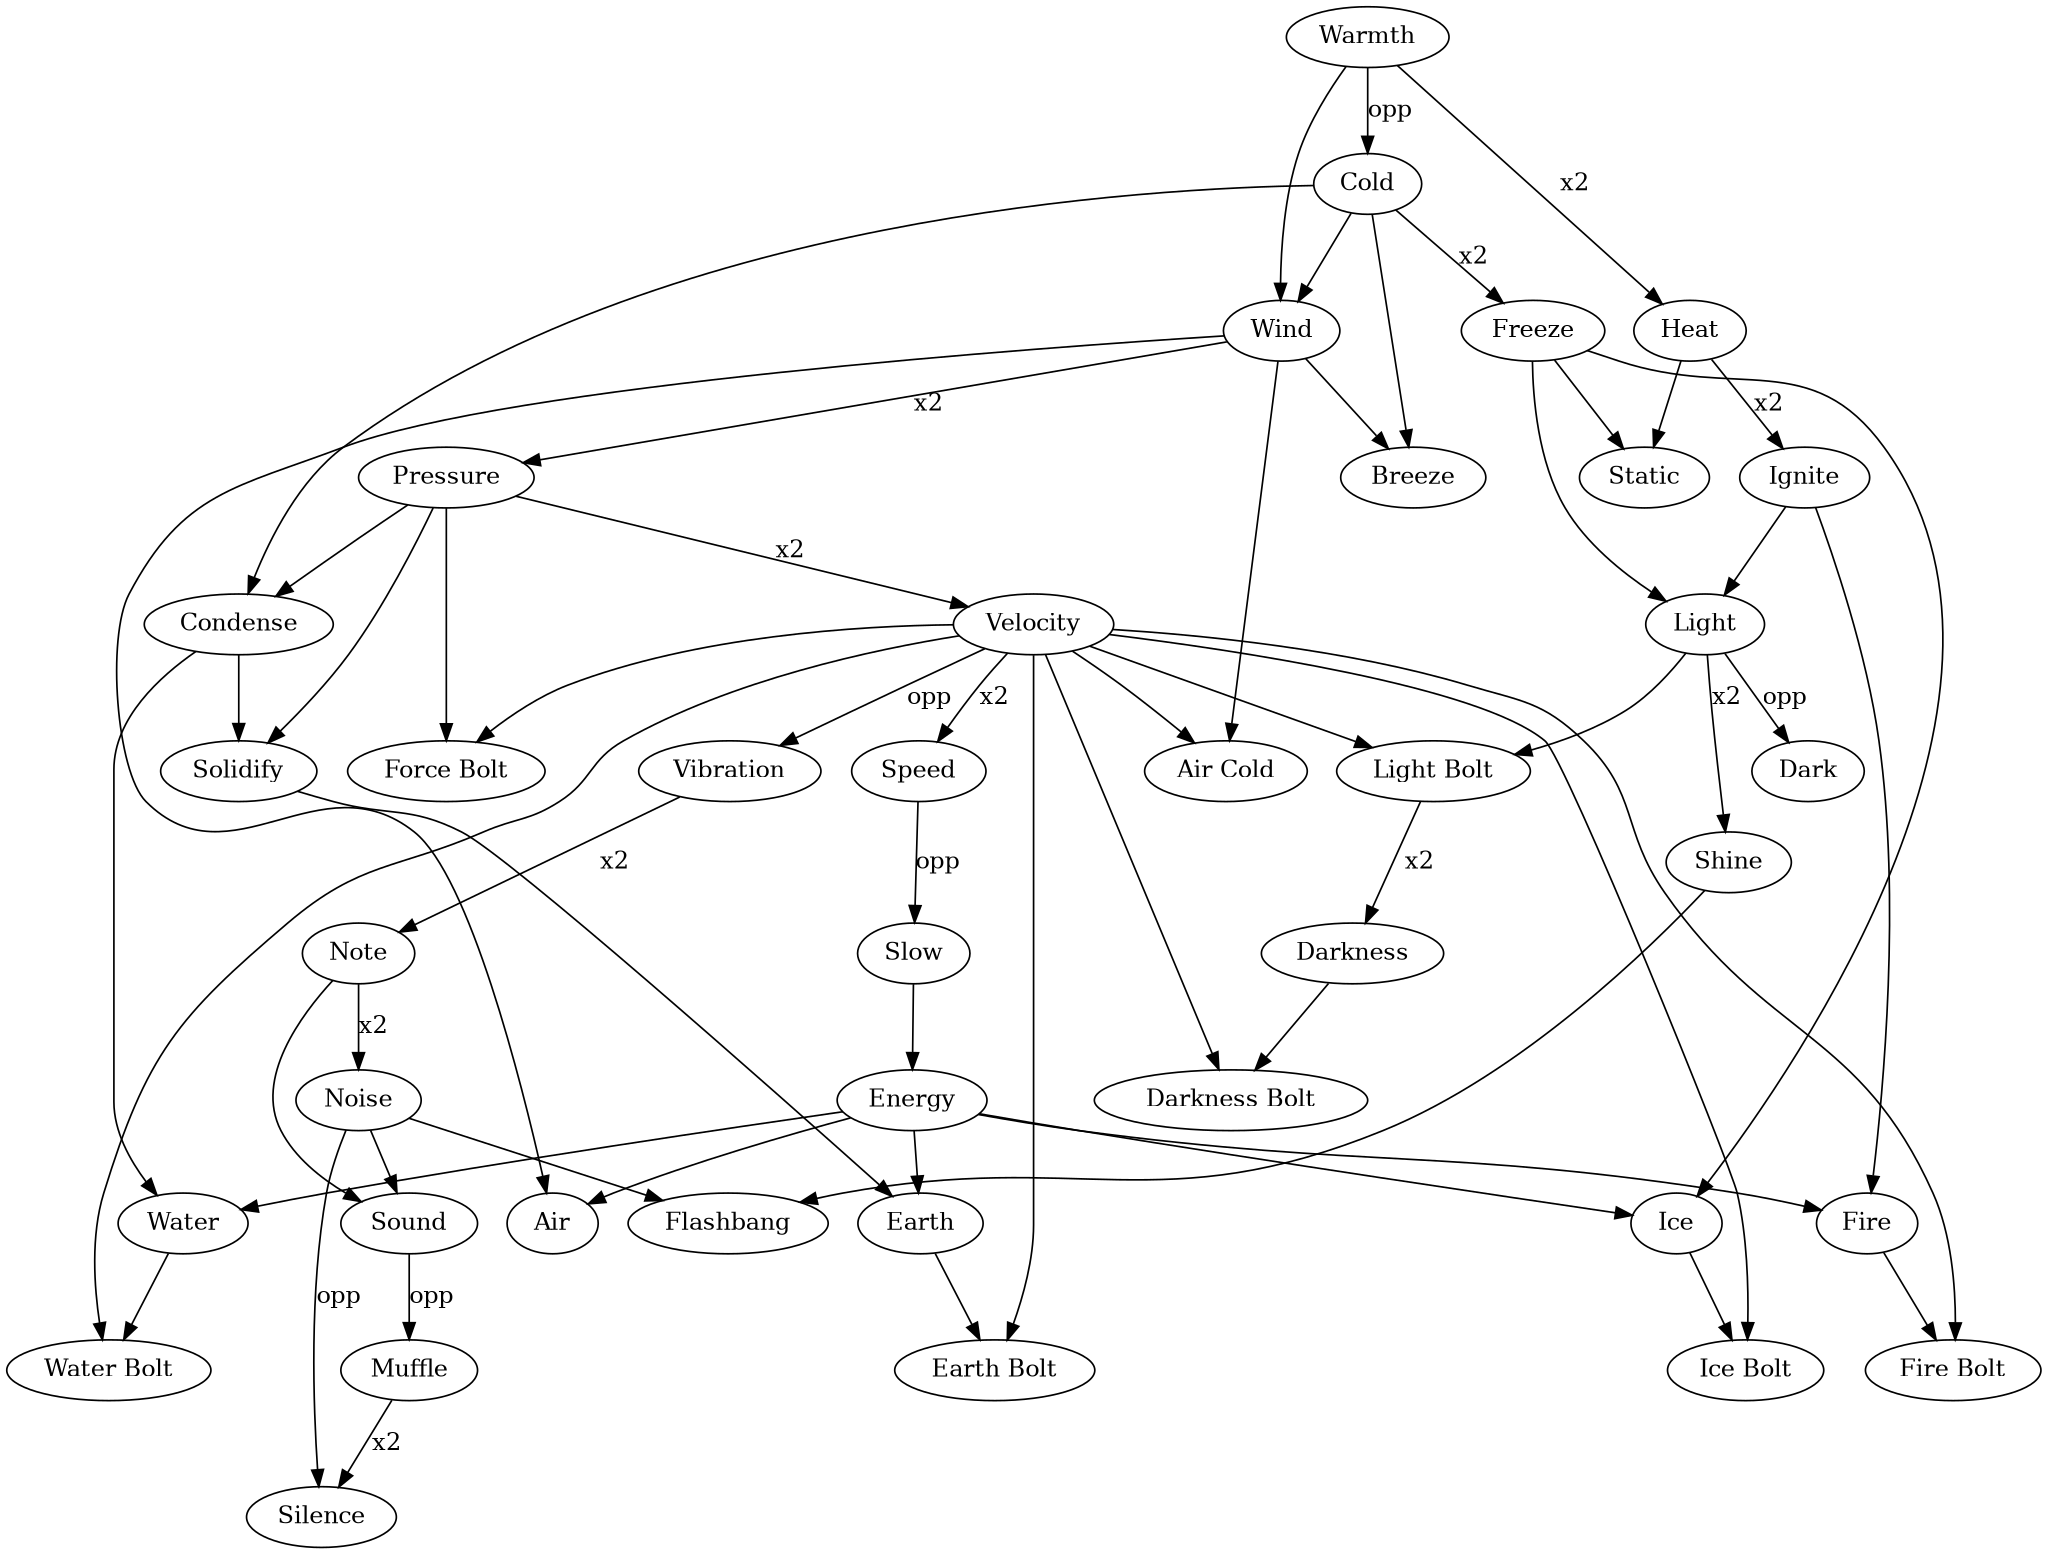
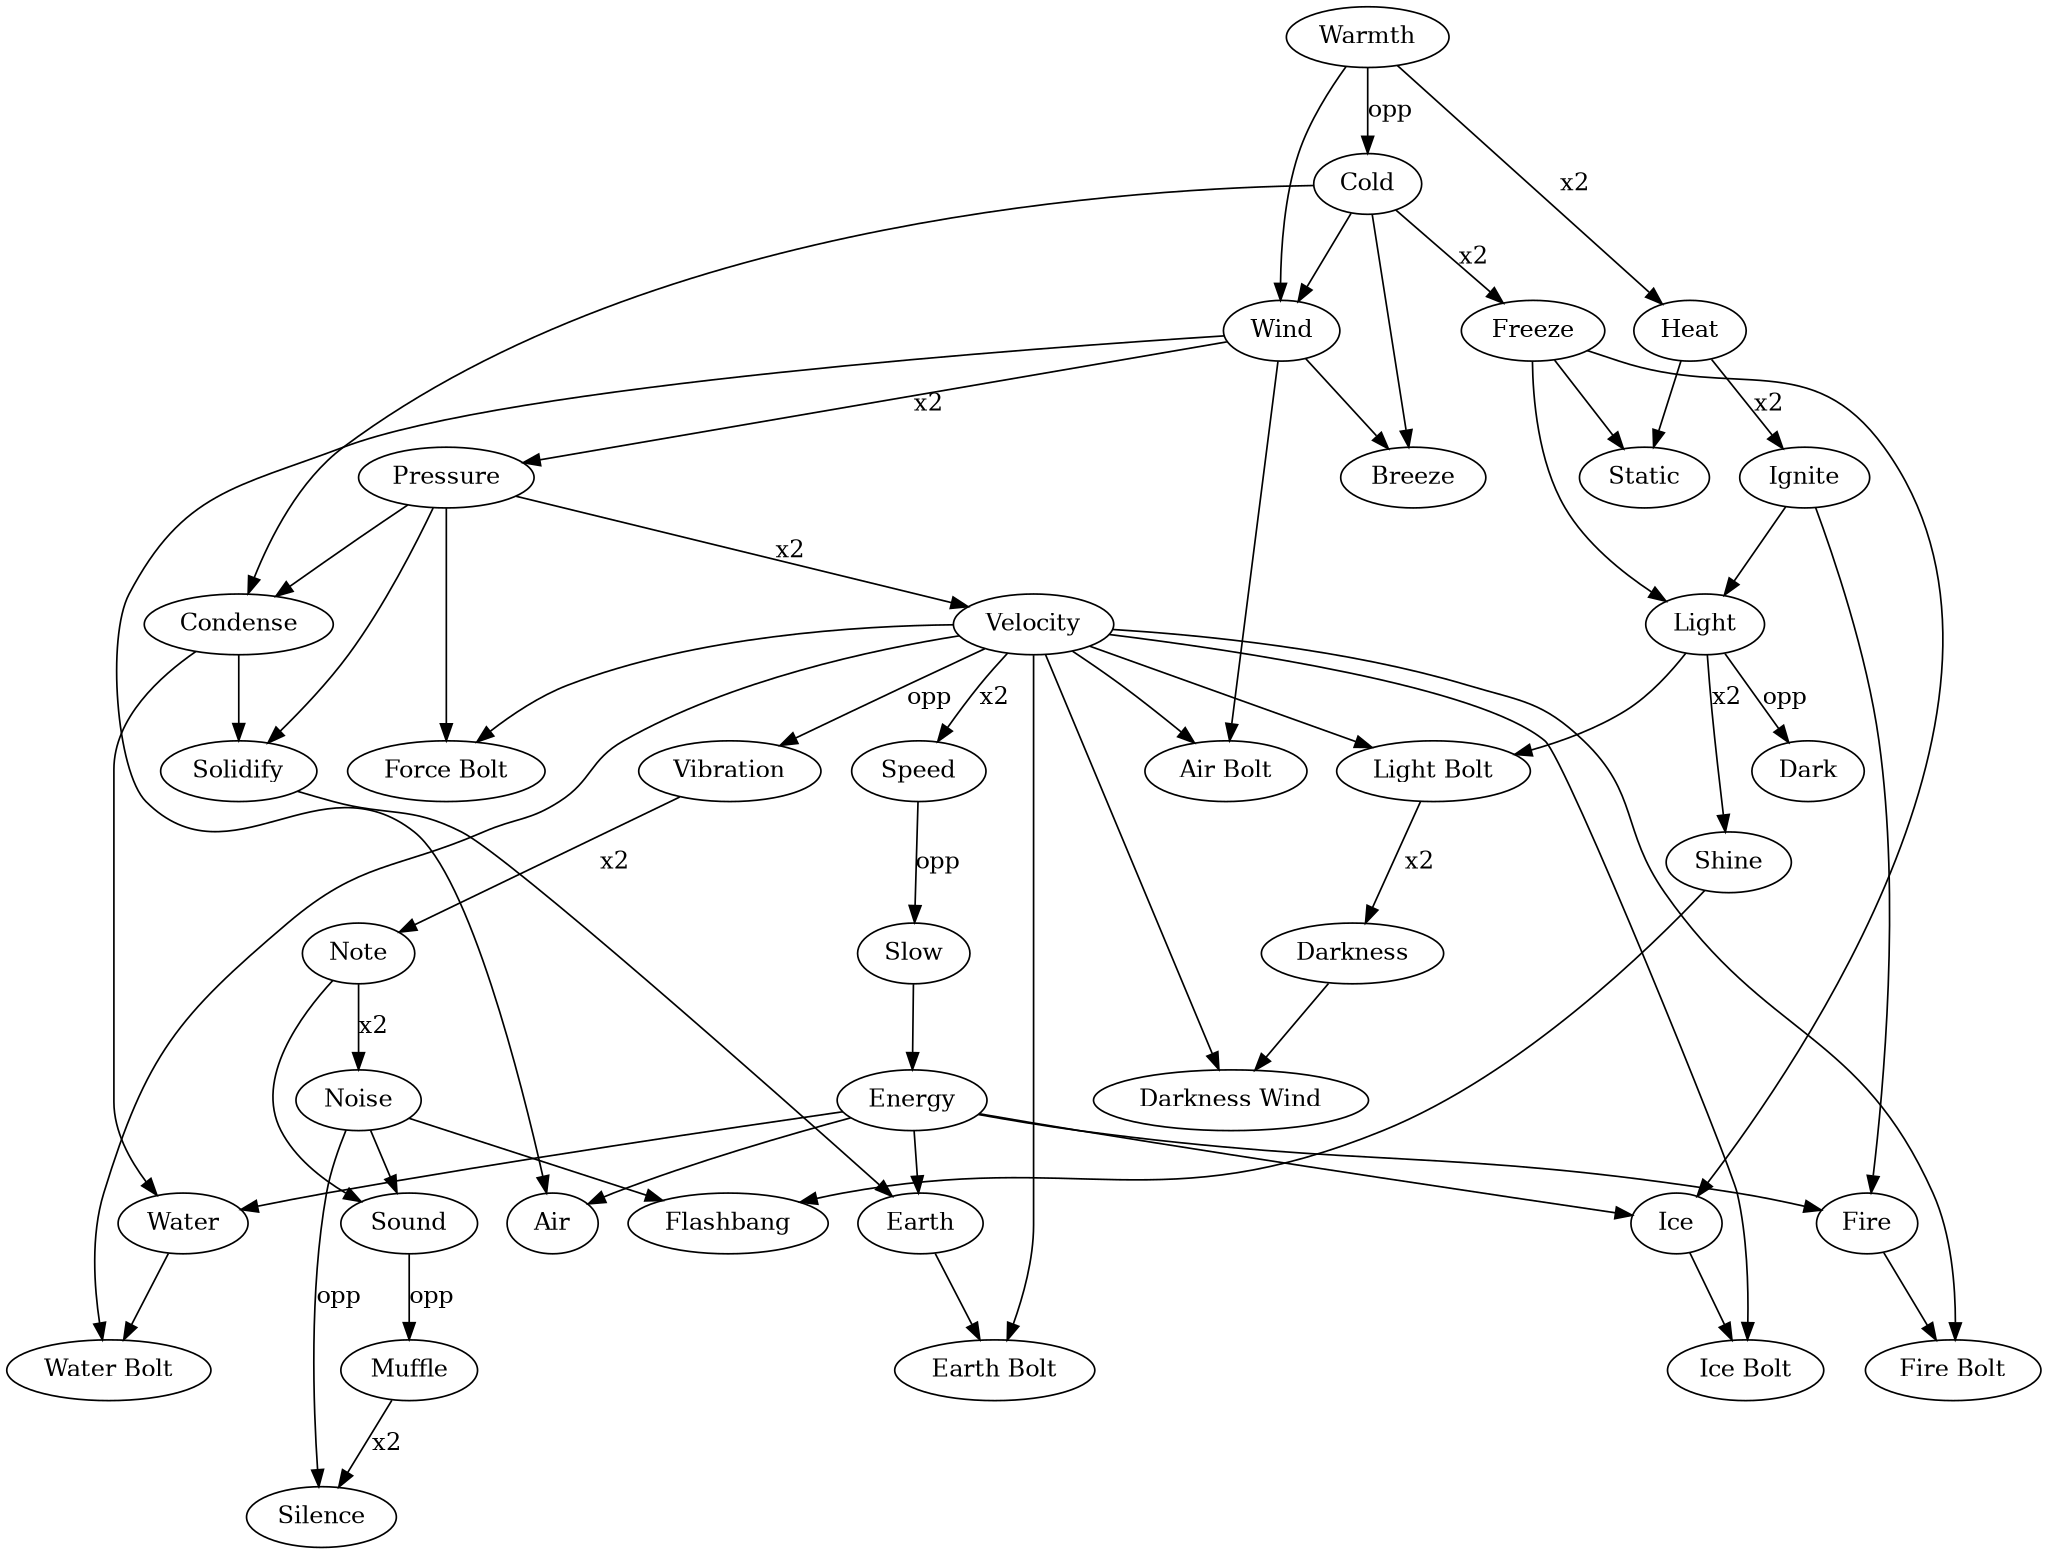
(1226, 771) -> (1226, 771)
(1231, 1100) -> (1231, 1100)
